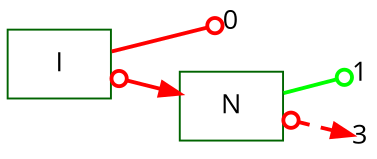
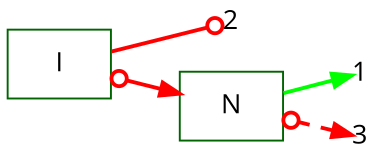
(231, 22) -> (231, 22)
(310, 86) -> (308, 87)
